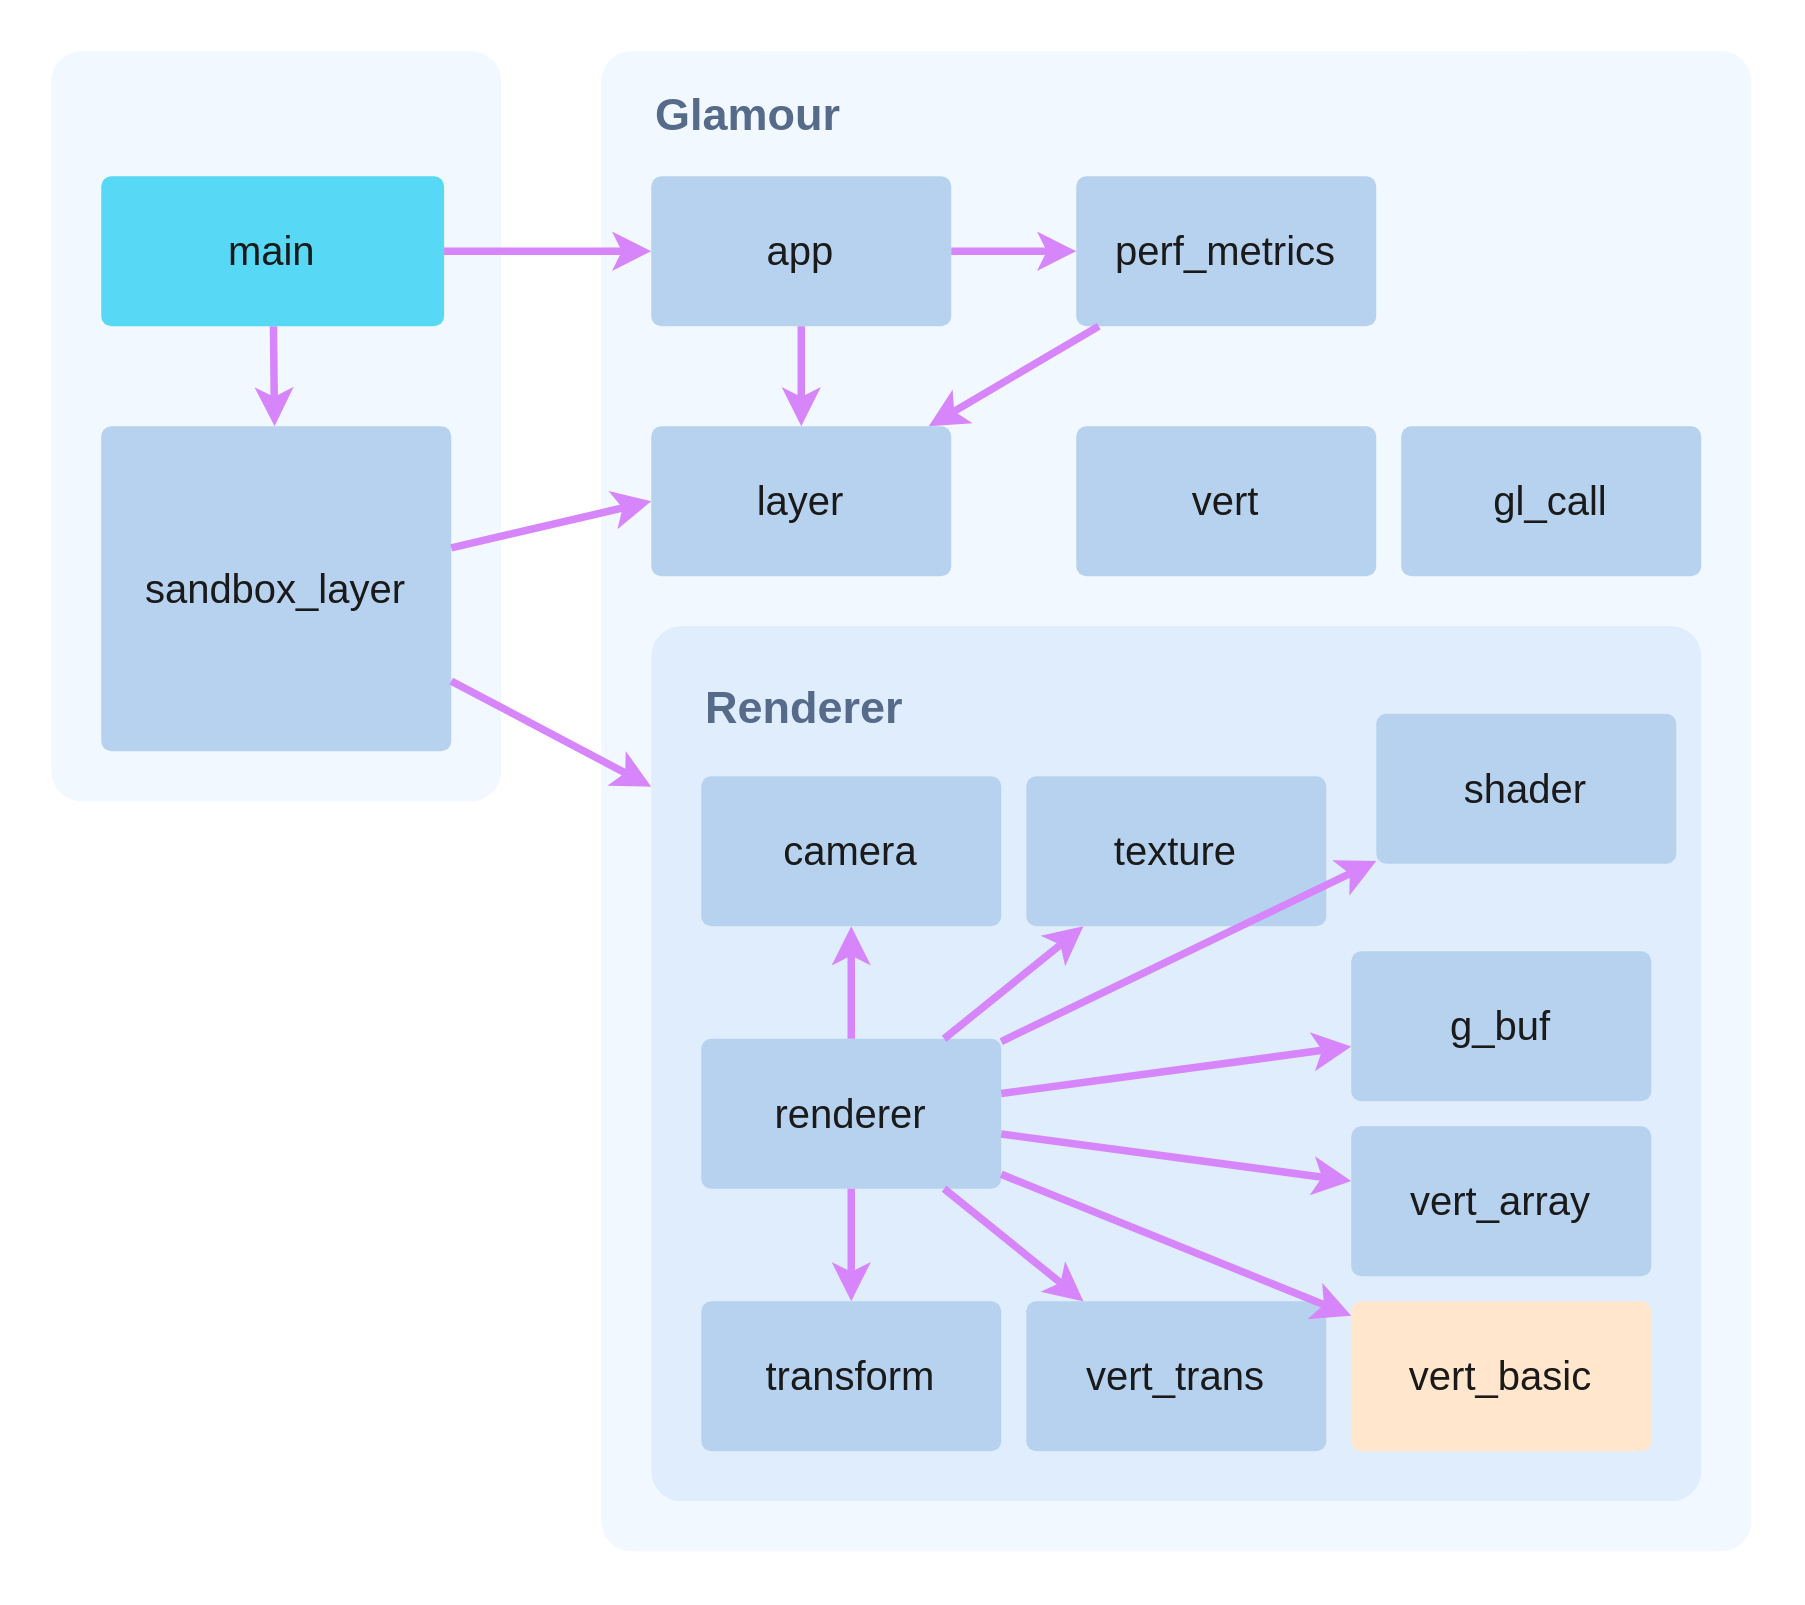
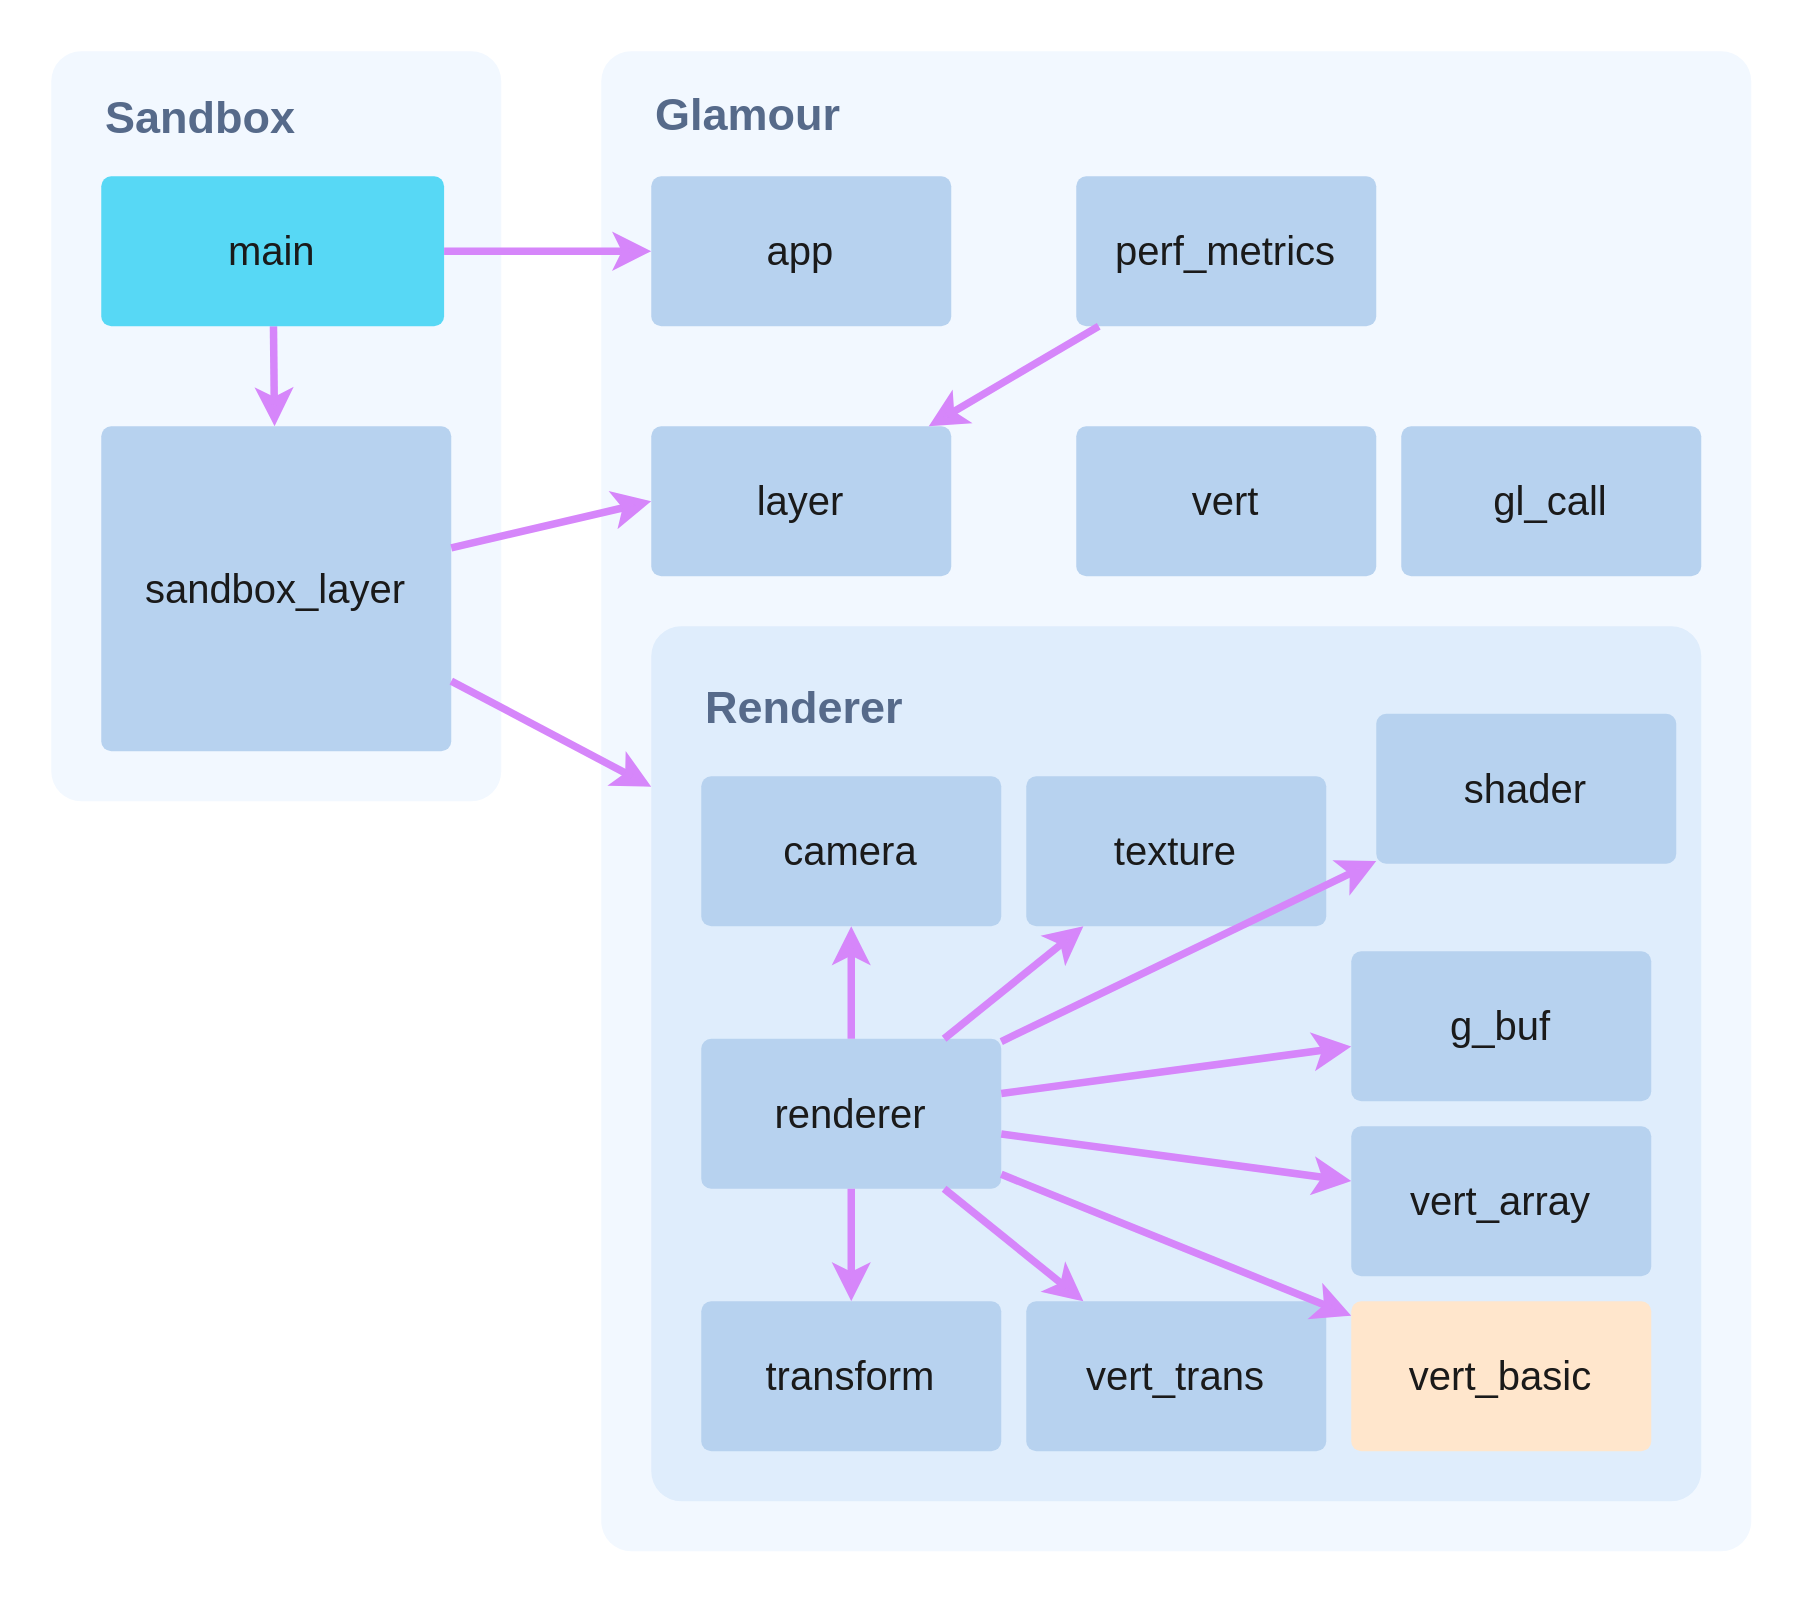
none -> (201, 118)
(1001, 251) -> none
(801, 364) -> none
